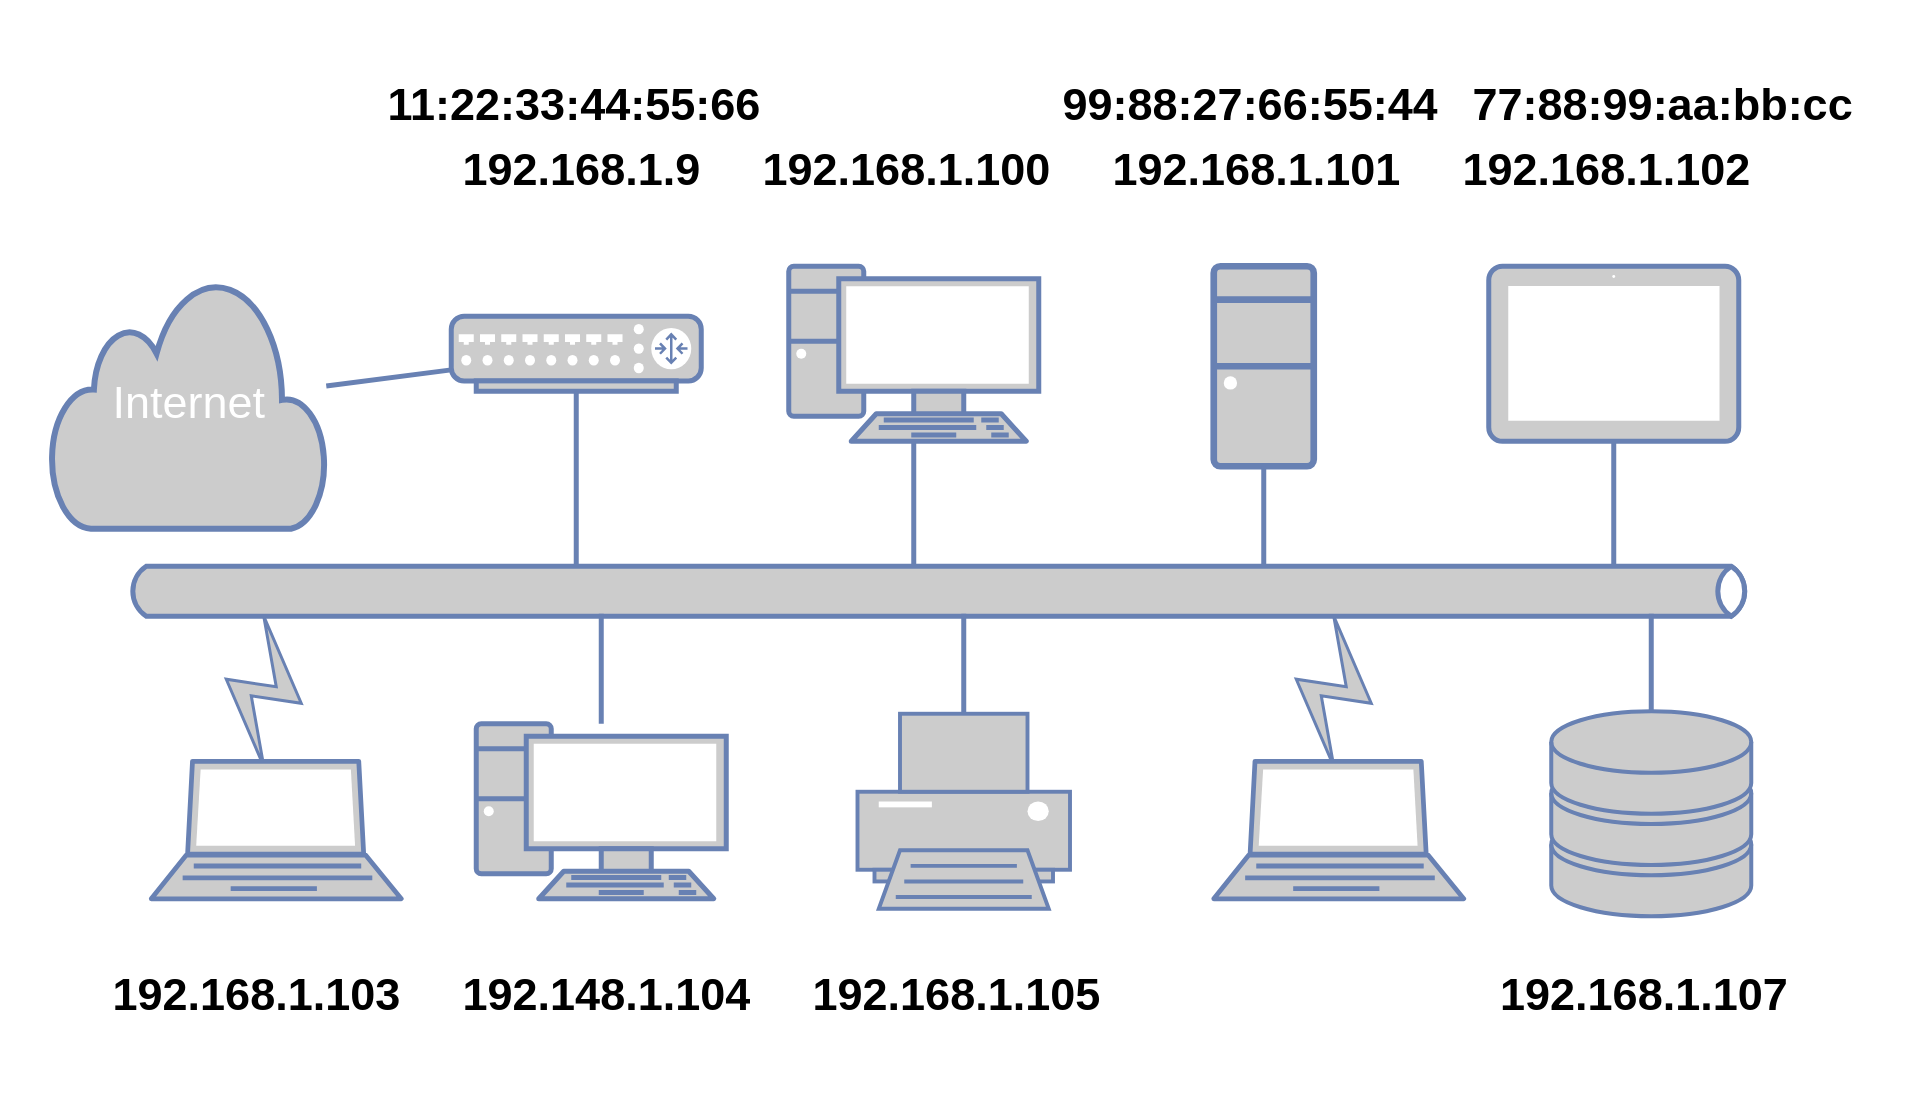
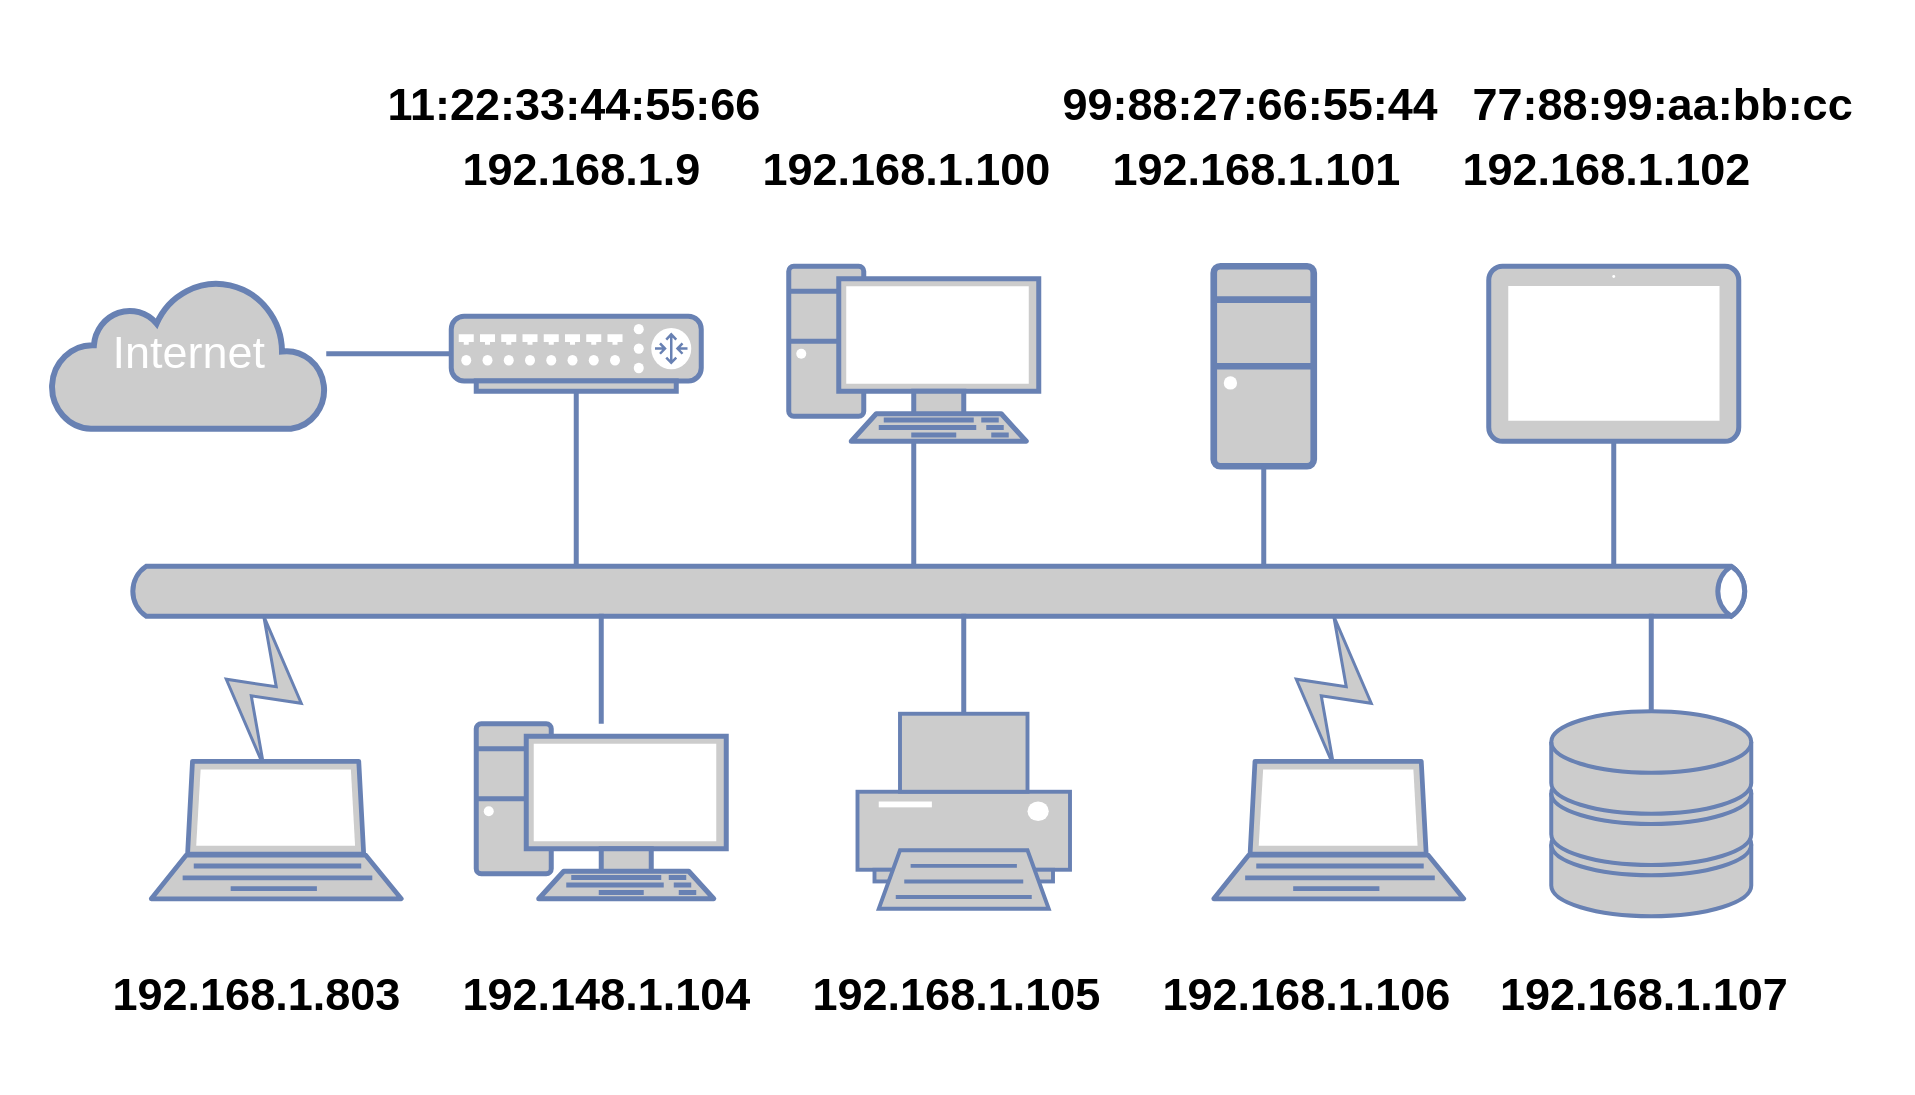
(189, 404) -> (189, 354)
(211, 934) -> (211, 934)
none -> (1314, 991)
